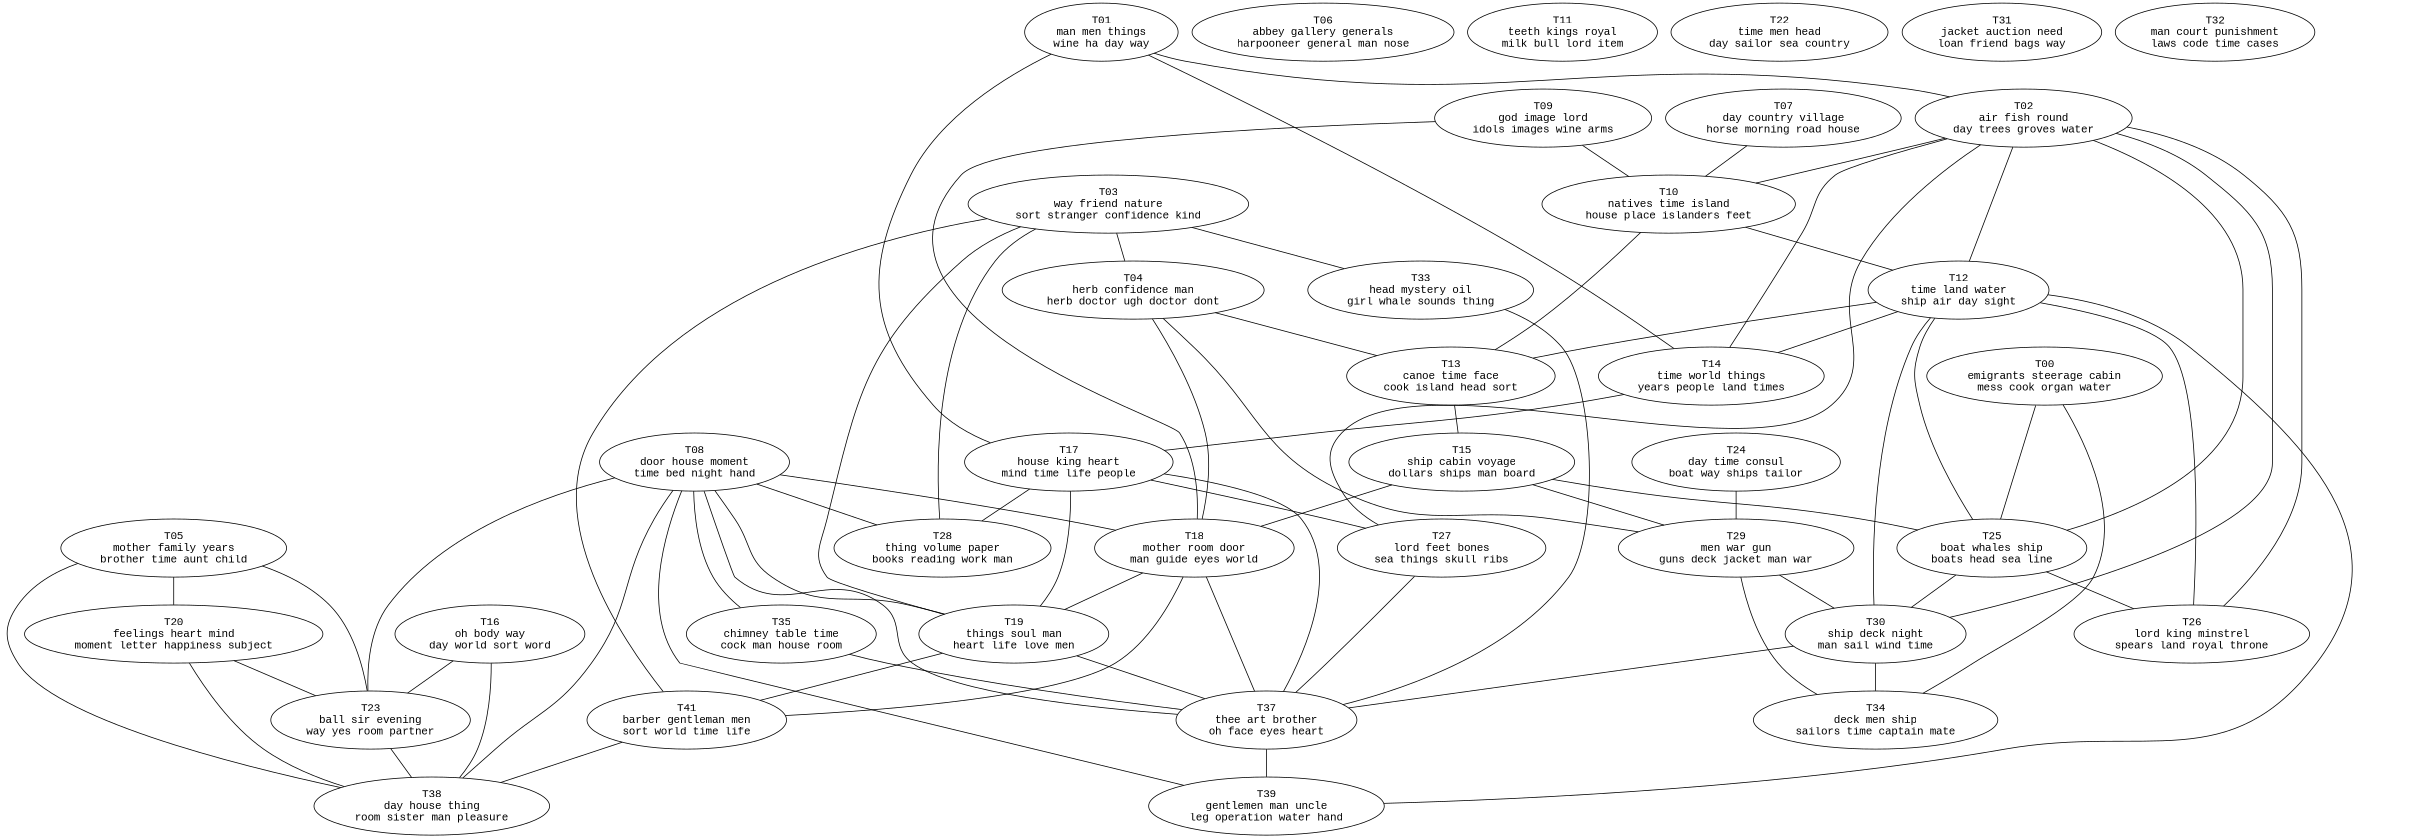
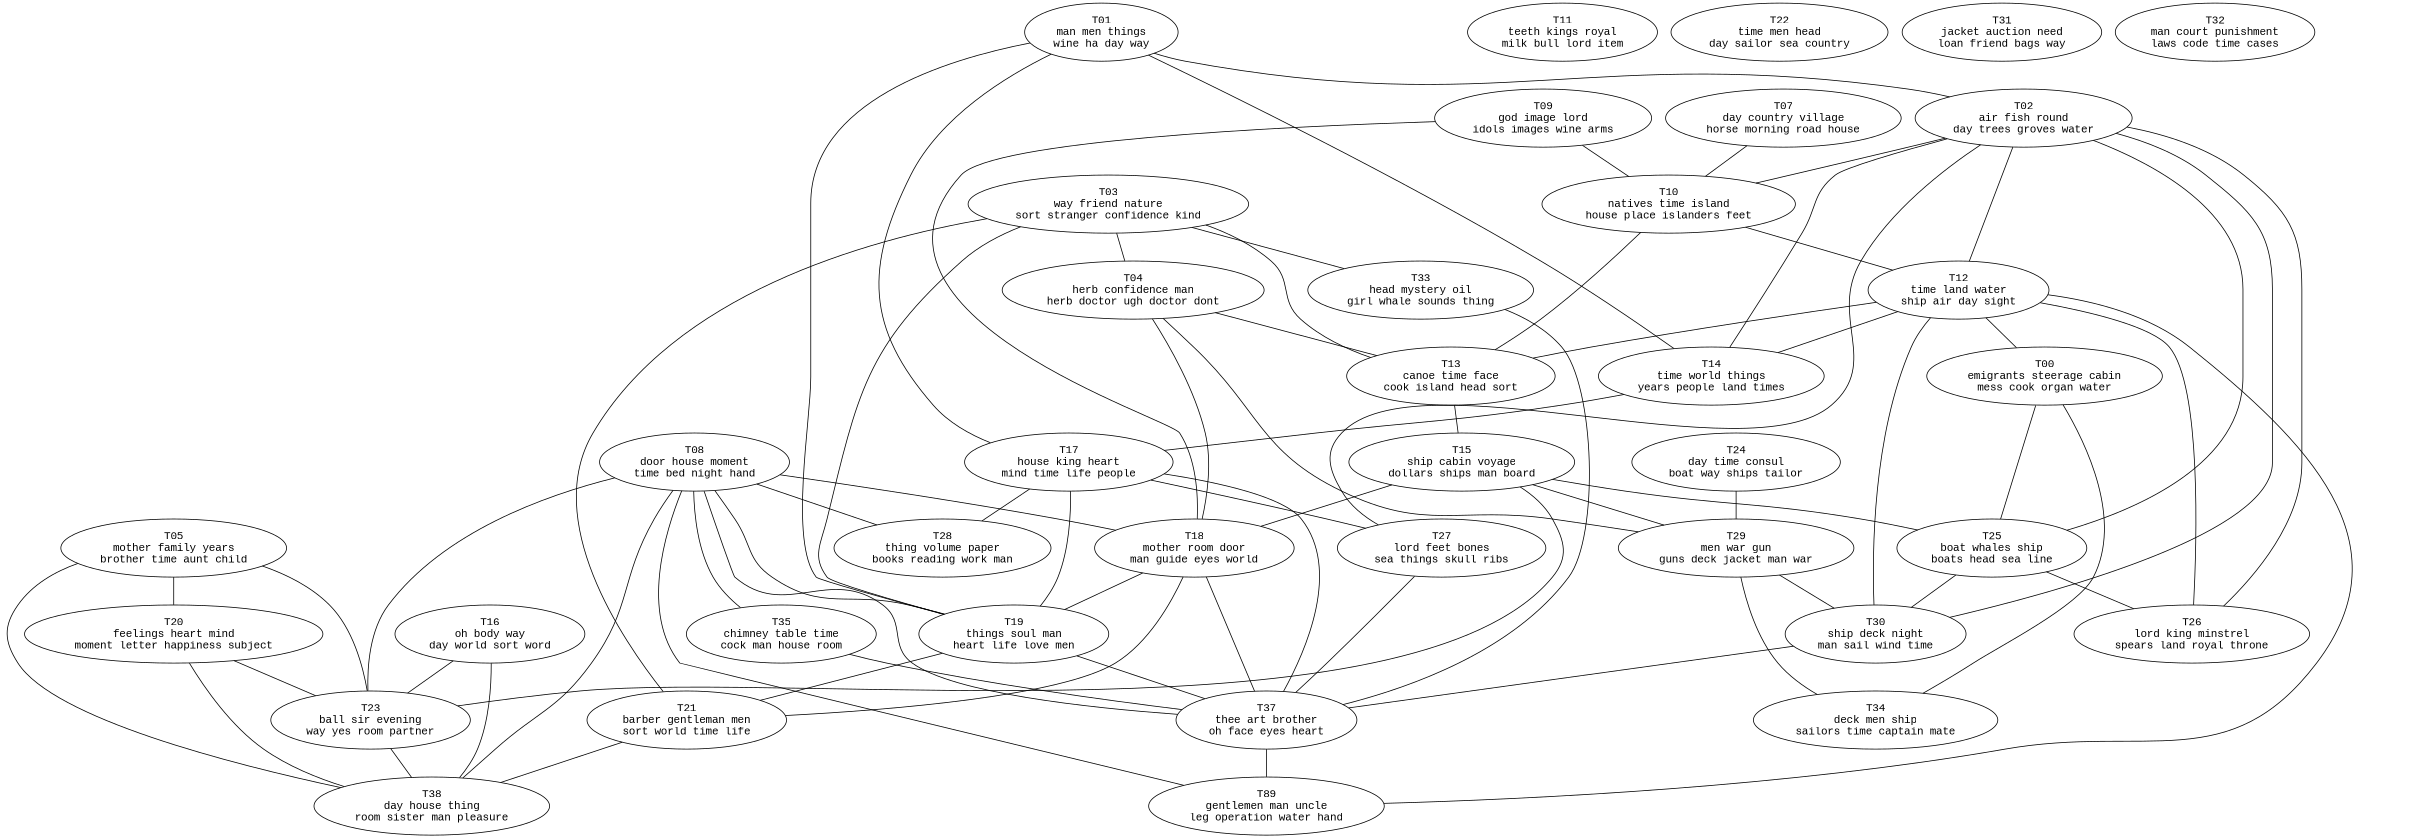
(1323, 32) -> none
none -> (811, 311)
(951, 359) -> (1287, 293)
(1924, 422) -> (2001, 333)
(1876, 677) -> none
none -> (1071, 690)
(687, 720) -> (687, 720)
(1266, 806) -> (1266, 806)
